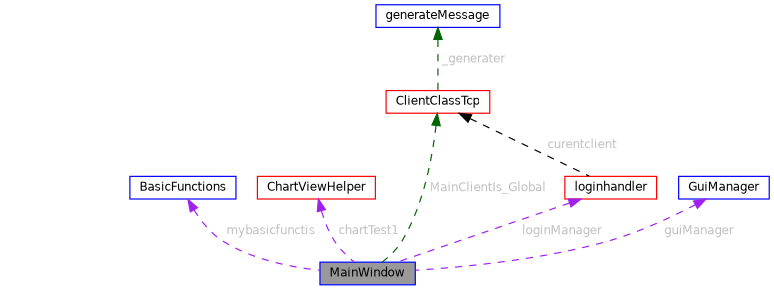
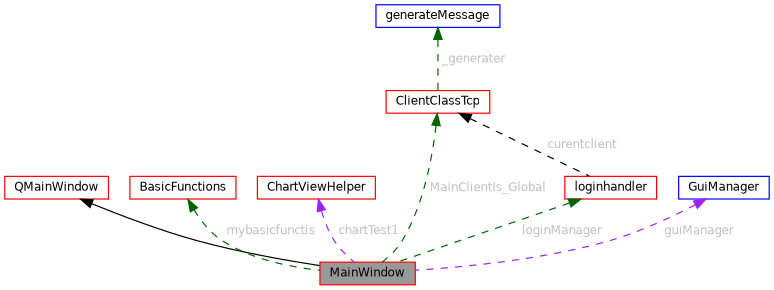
none -> (57, 188)
(183, 188) -> (183, 188)
(483, 233) -> (483, 233)
(249, 254) -> (217, 237)
(368, 273) -> (368, 273)
